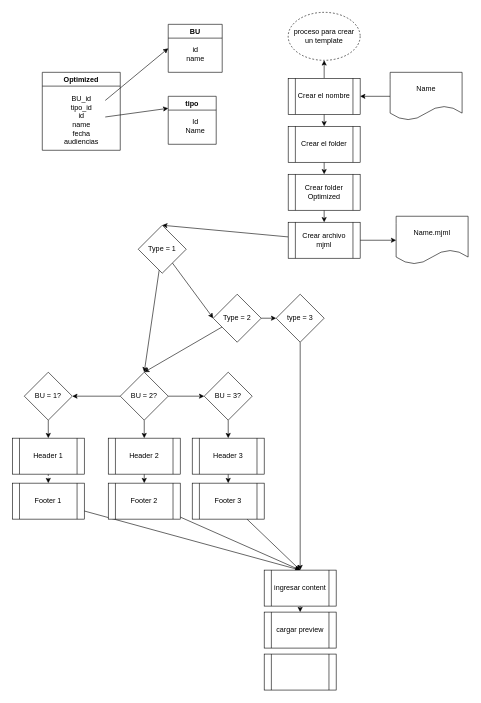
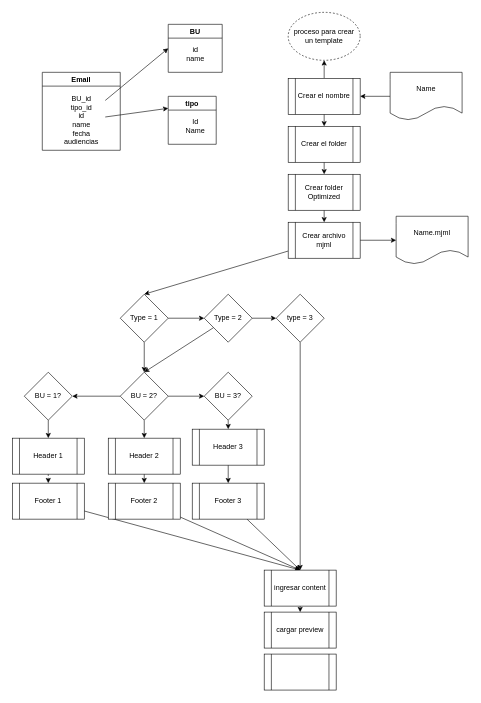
(81, 80) -> (81, 80)
(162, 249) -> (144, 318)
(237, 318) -> (228, 318)
(228, 456) -> (228, 447)
